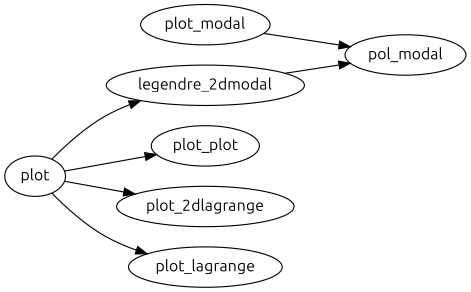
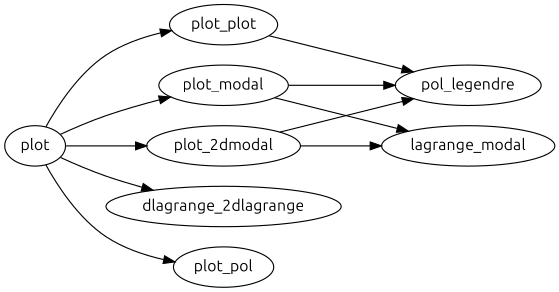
(405, 55) -> (468, 146)
(205, 85) -> (224, 146)
none -> (468, 85)
none -> (109, 115)
(205, 206) -> (224, 206)
(205, 267) -> (224, 267)
